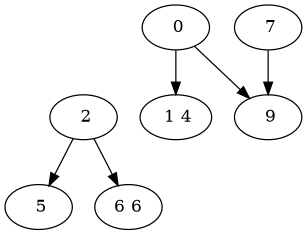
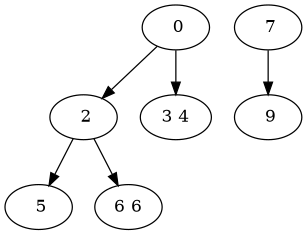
(217, 68) -> (134, 68)
(176, 117) -> (176, 117)
